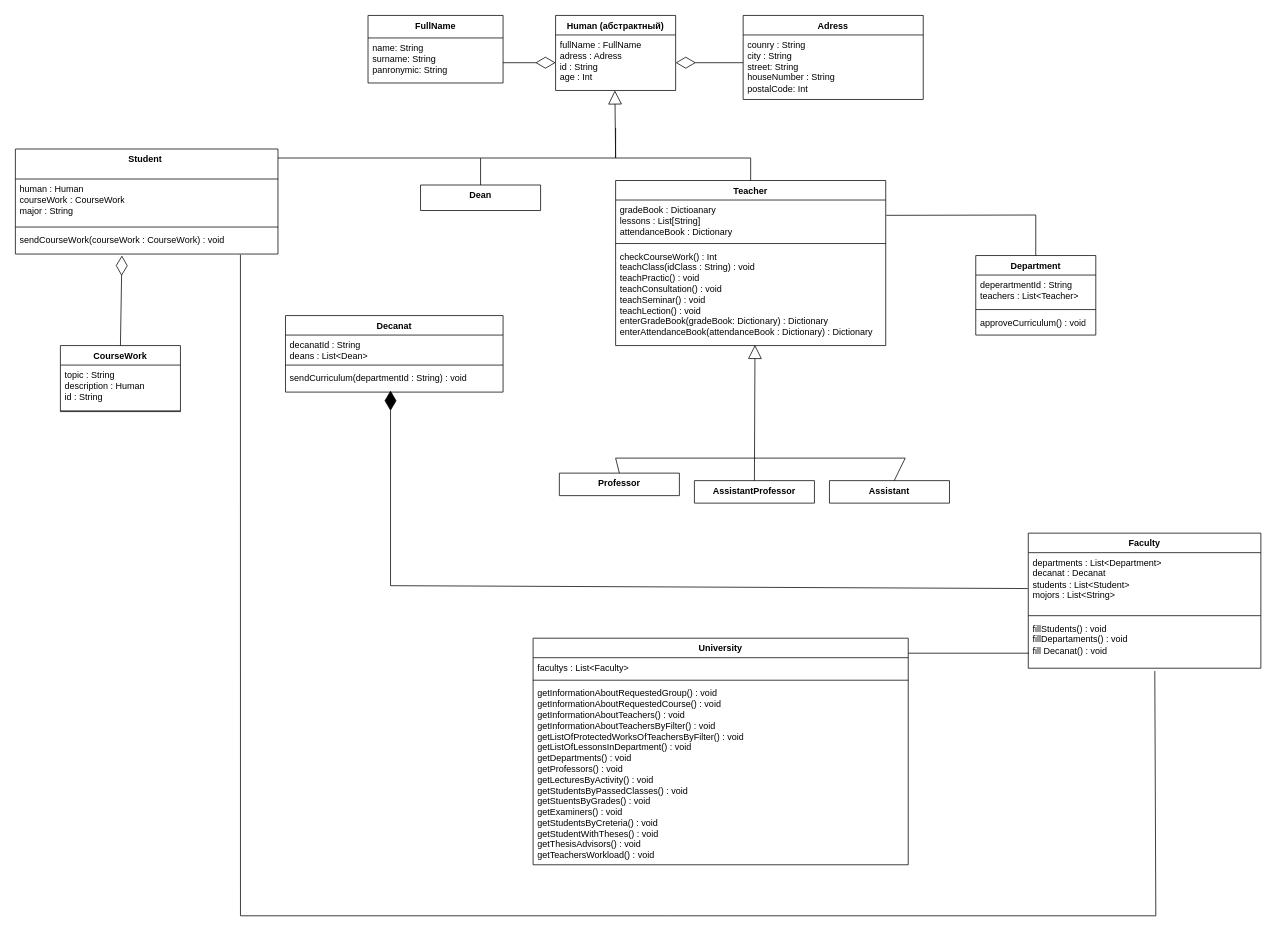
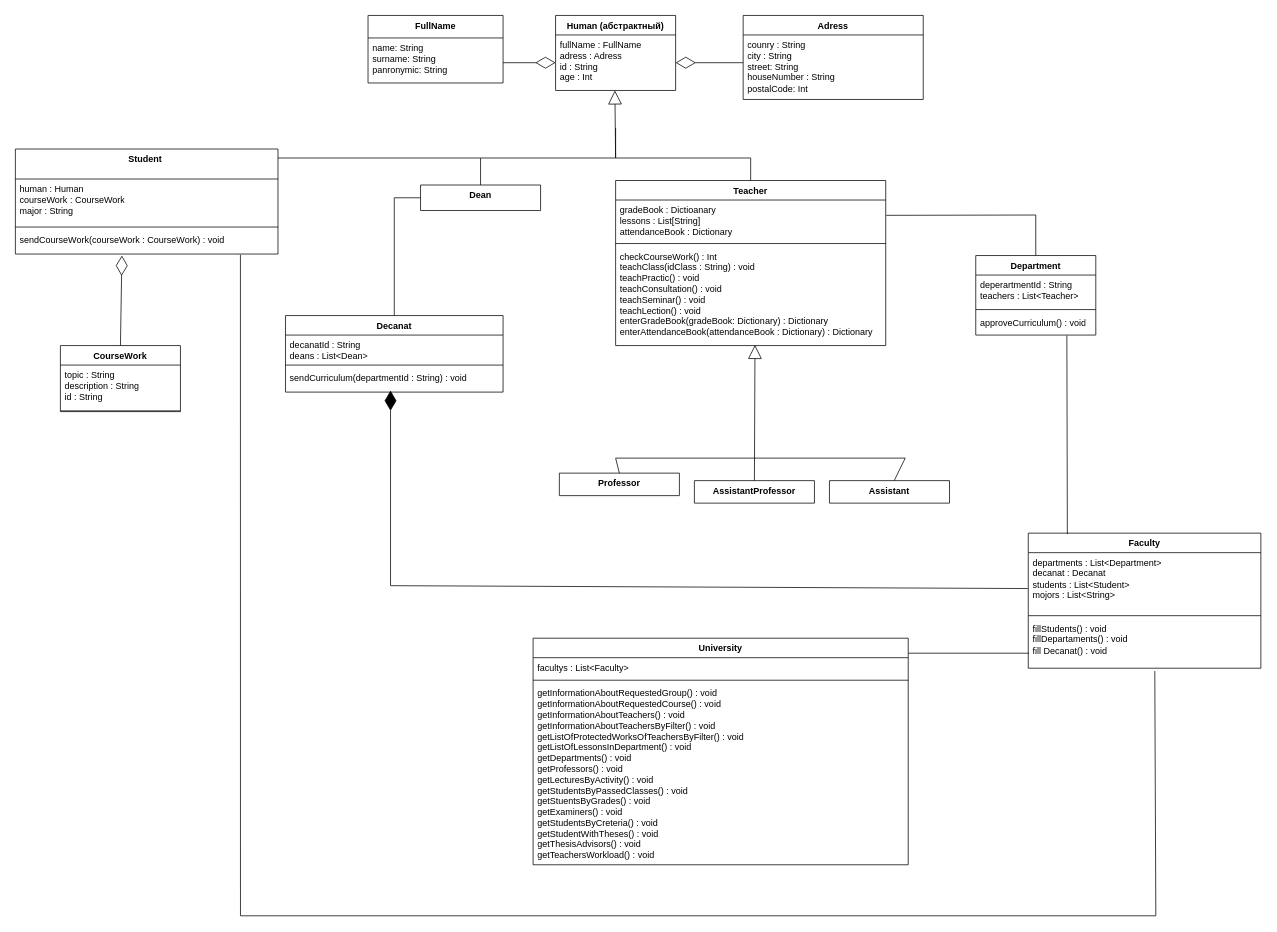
none -> (394, 244)
(107, 386) -> (108, 386)
none -> (1067, 436)
